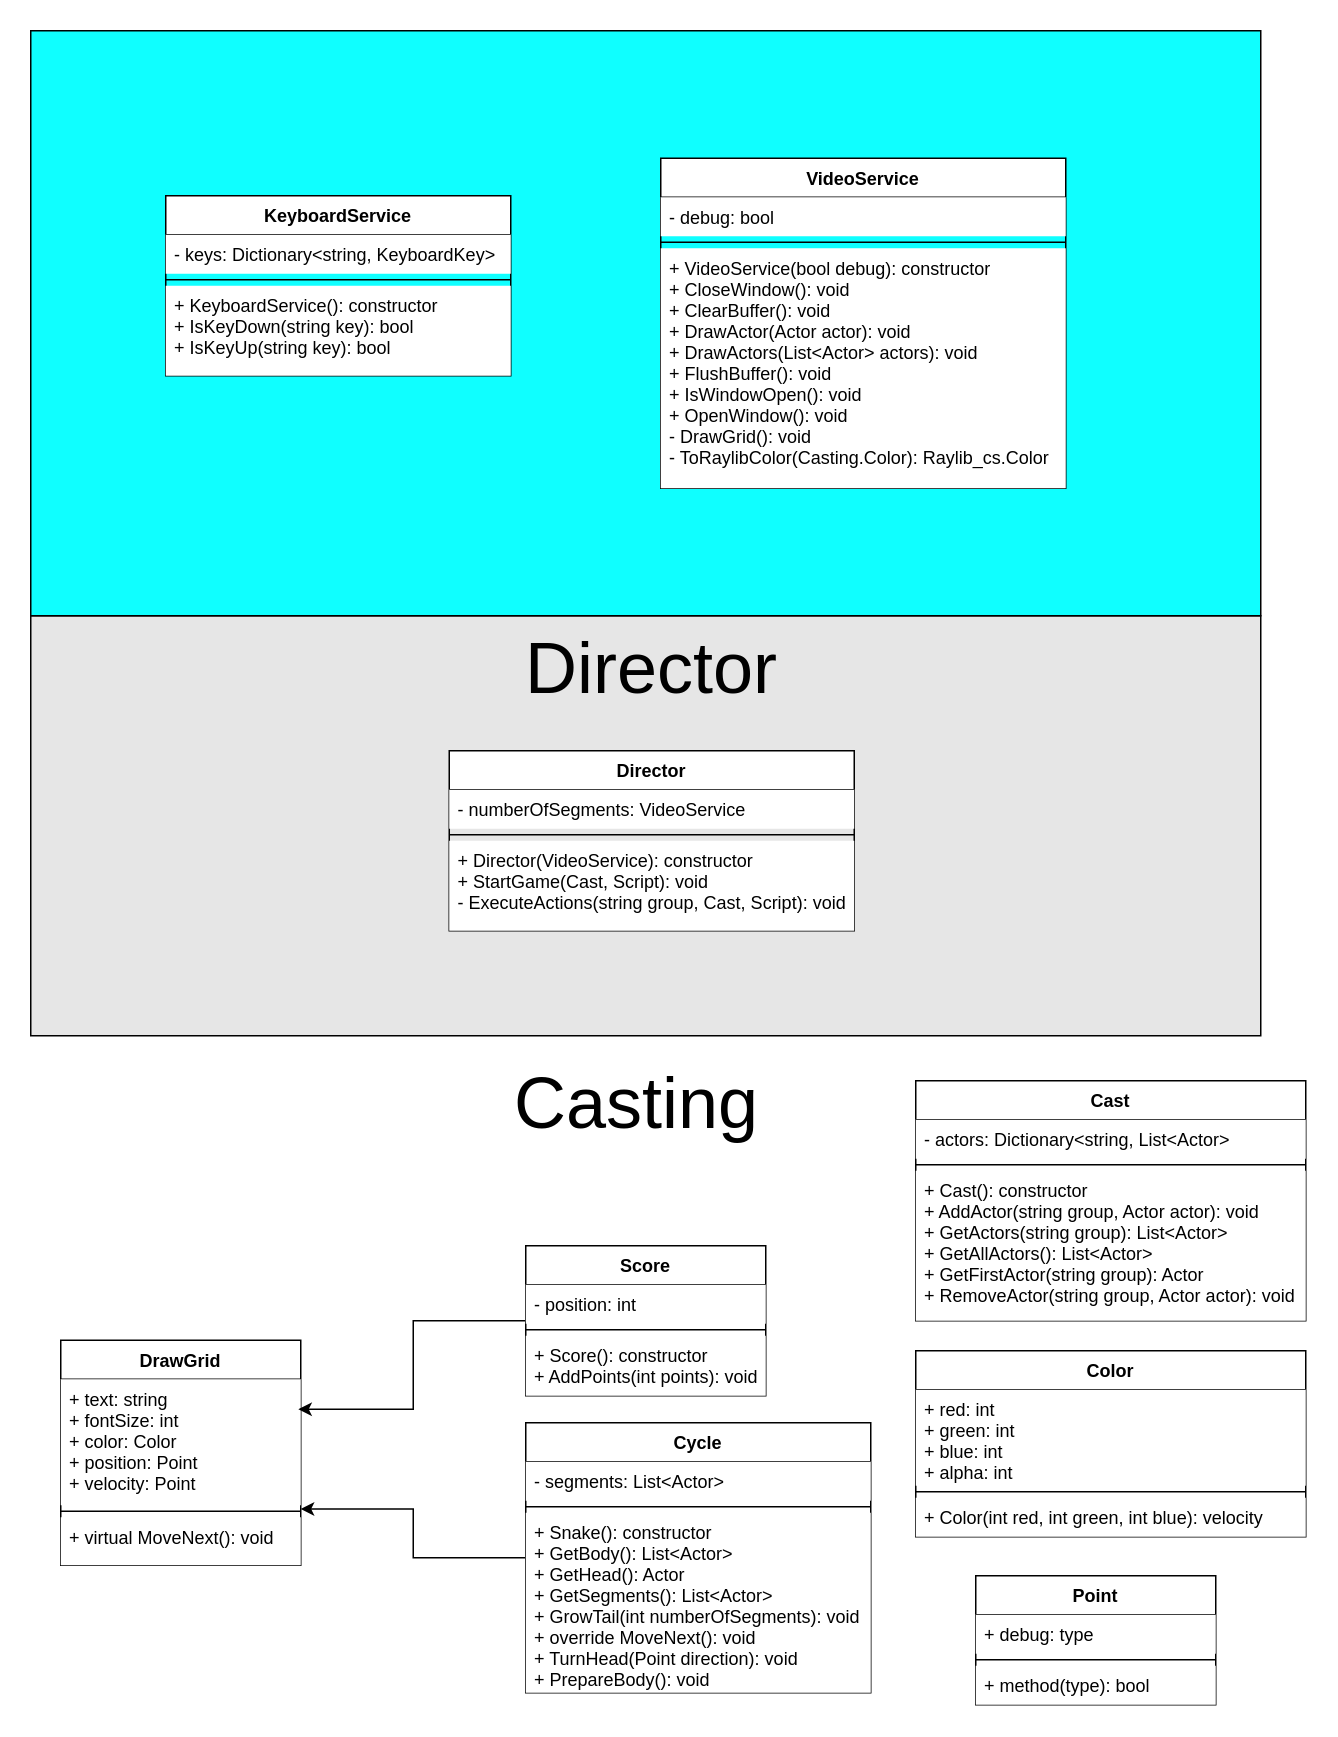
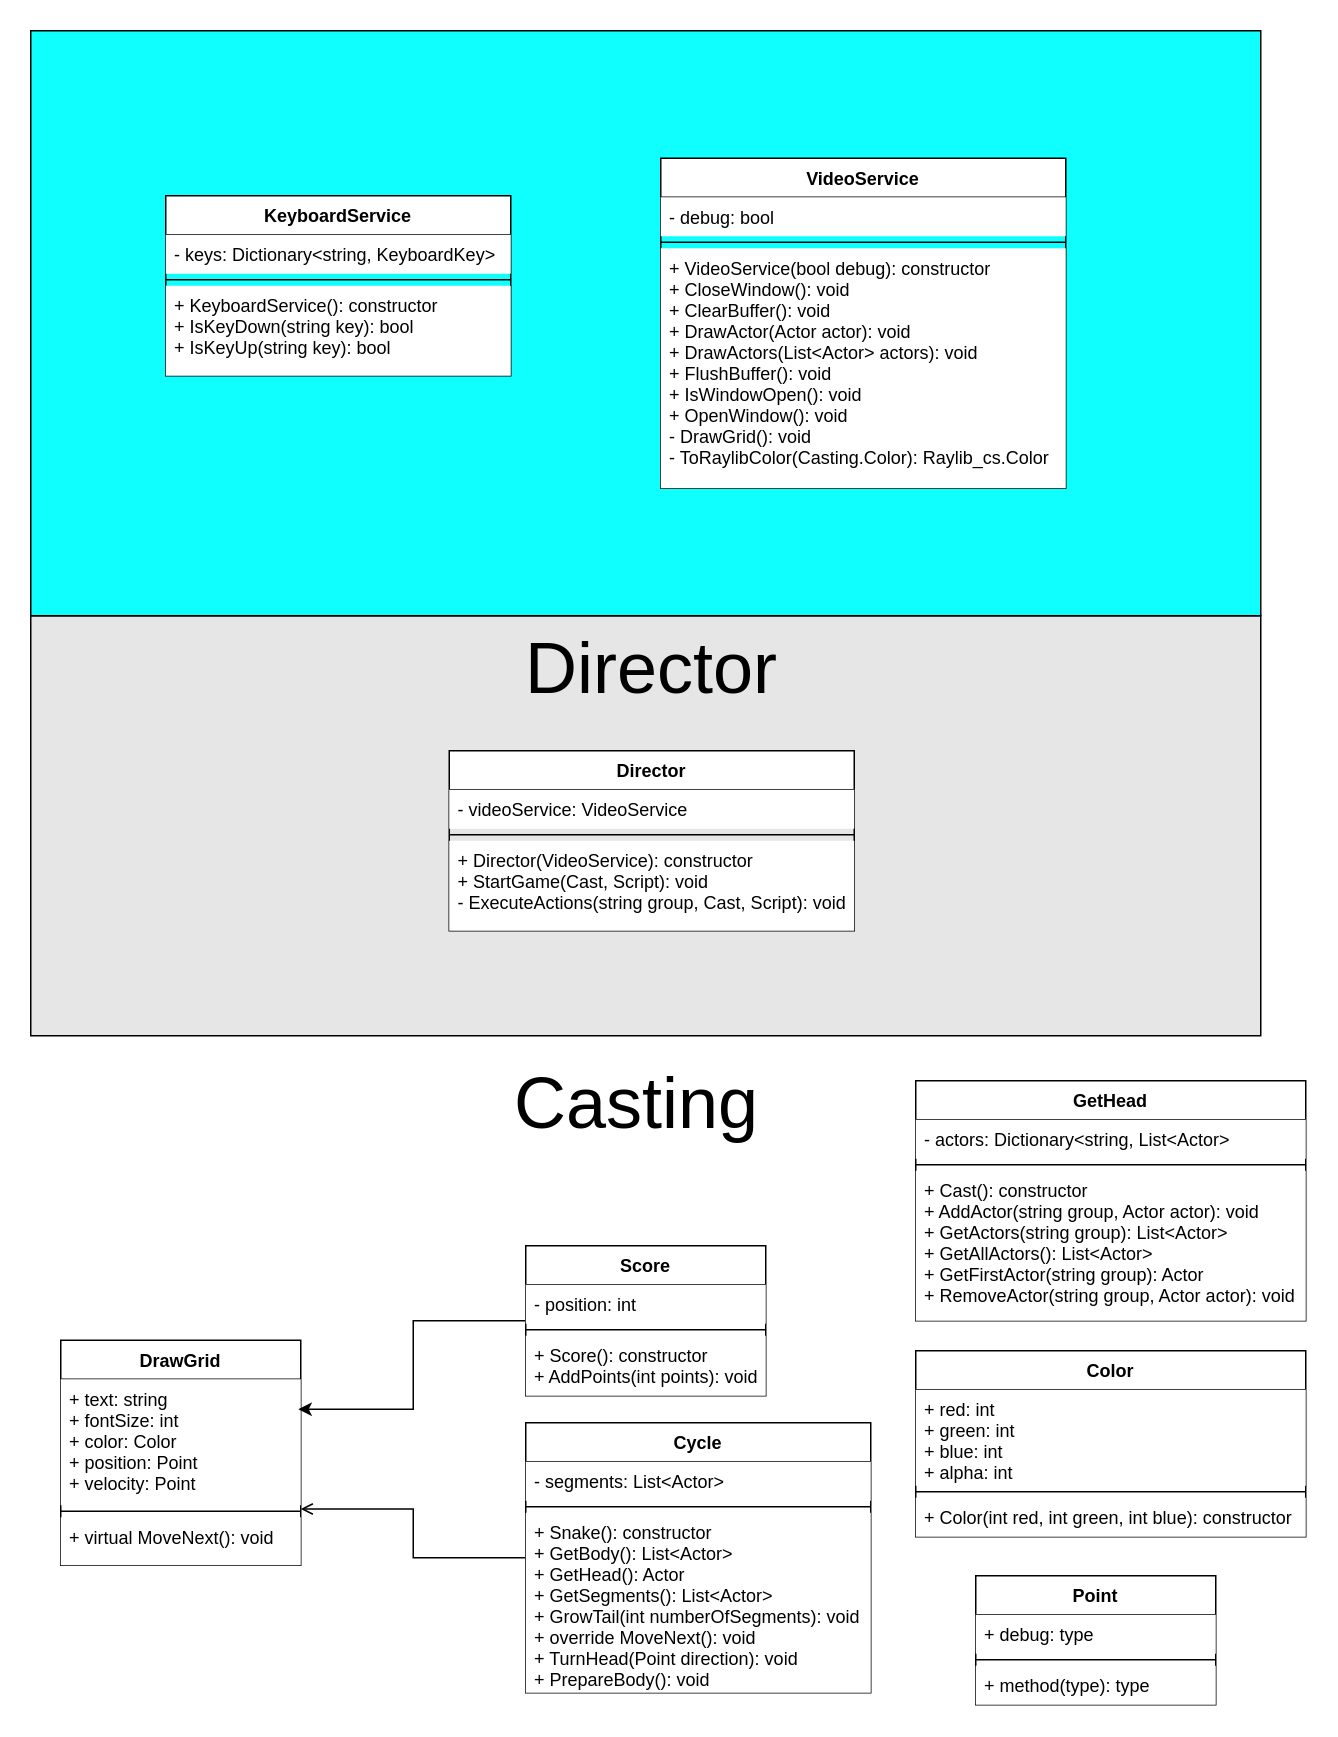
(607, 810) -> (582, 810)
(1110, 1101) -> (1110, 1101)
(312, 1509) -> (309, 1509)
(1121, 1518) -> (1141, 1518)
(1075, 1686) -> (1078, 1686)
